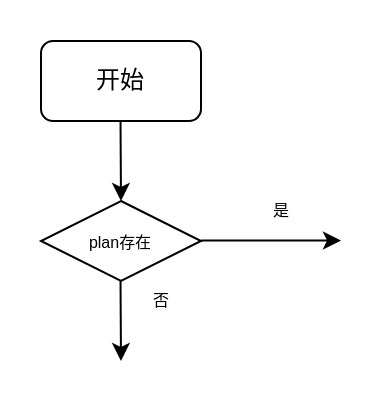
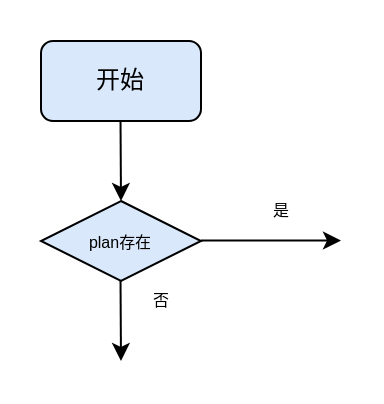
(121, 81) -> (121, 81)
(121, 241) -> (121, 241)
